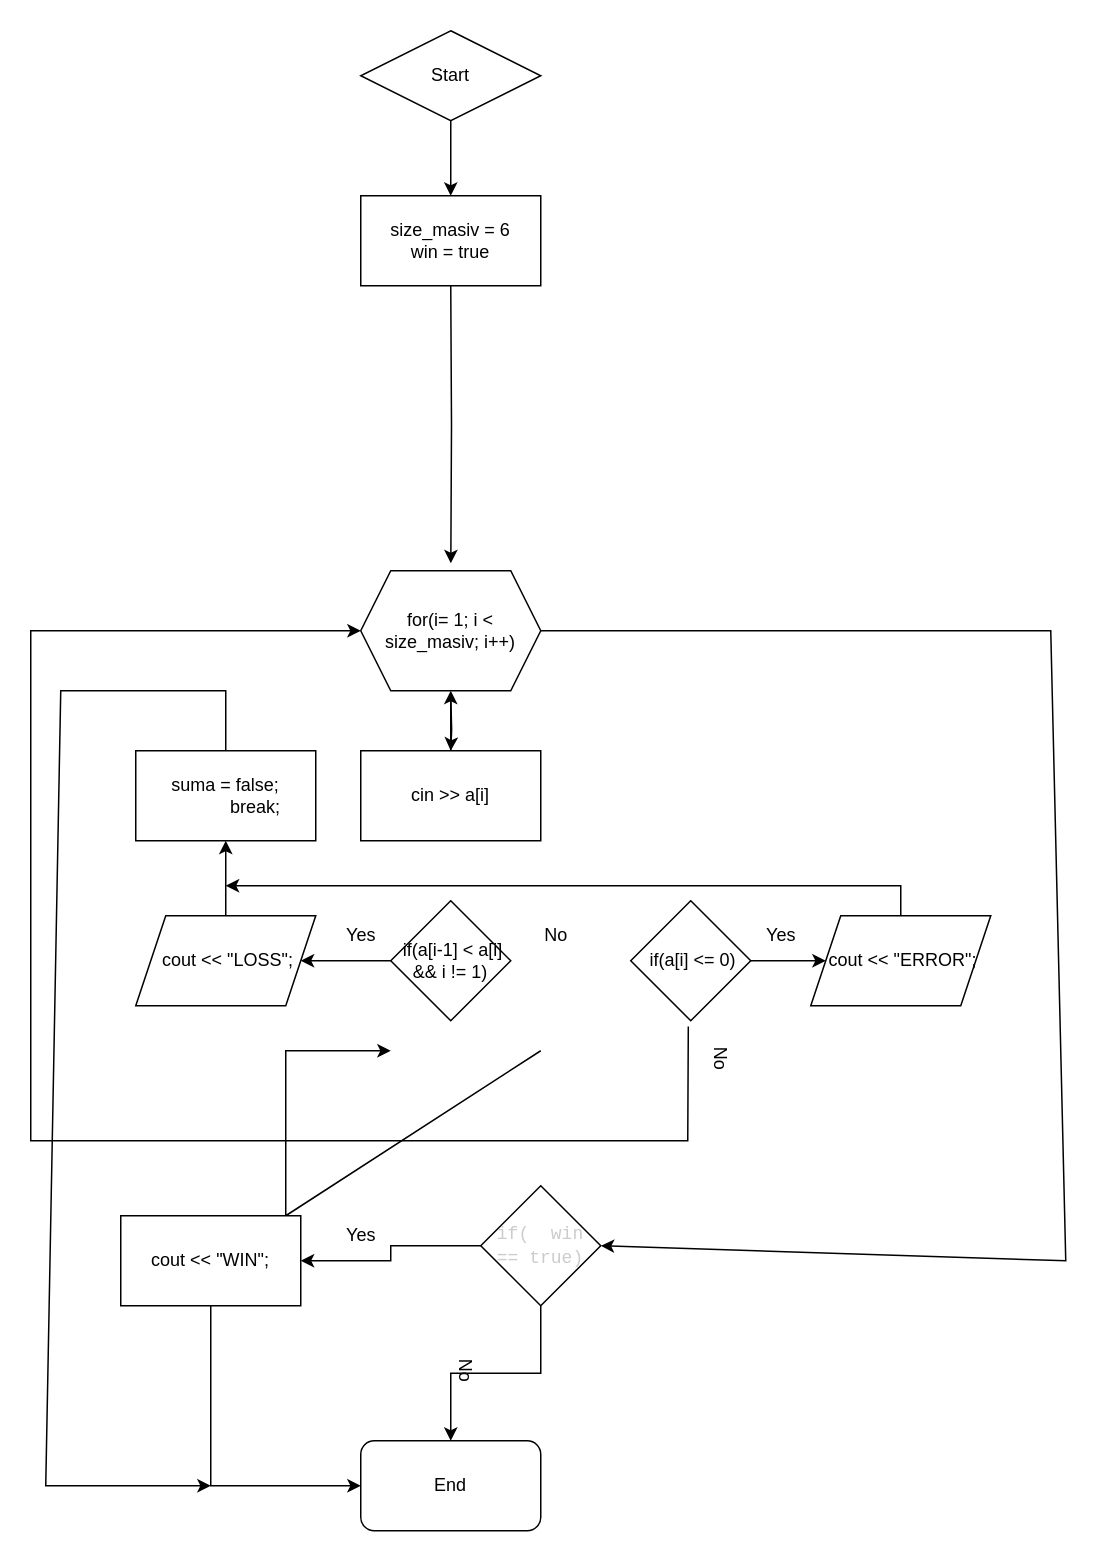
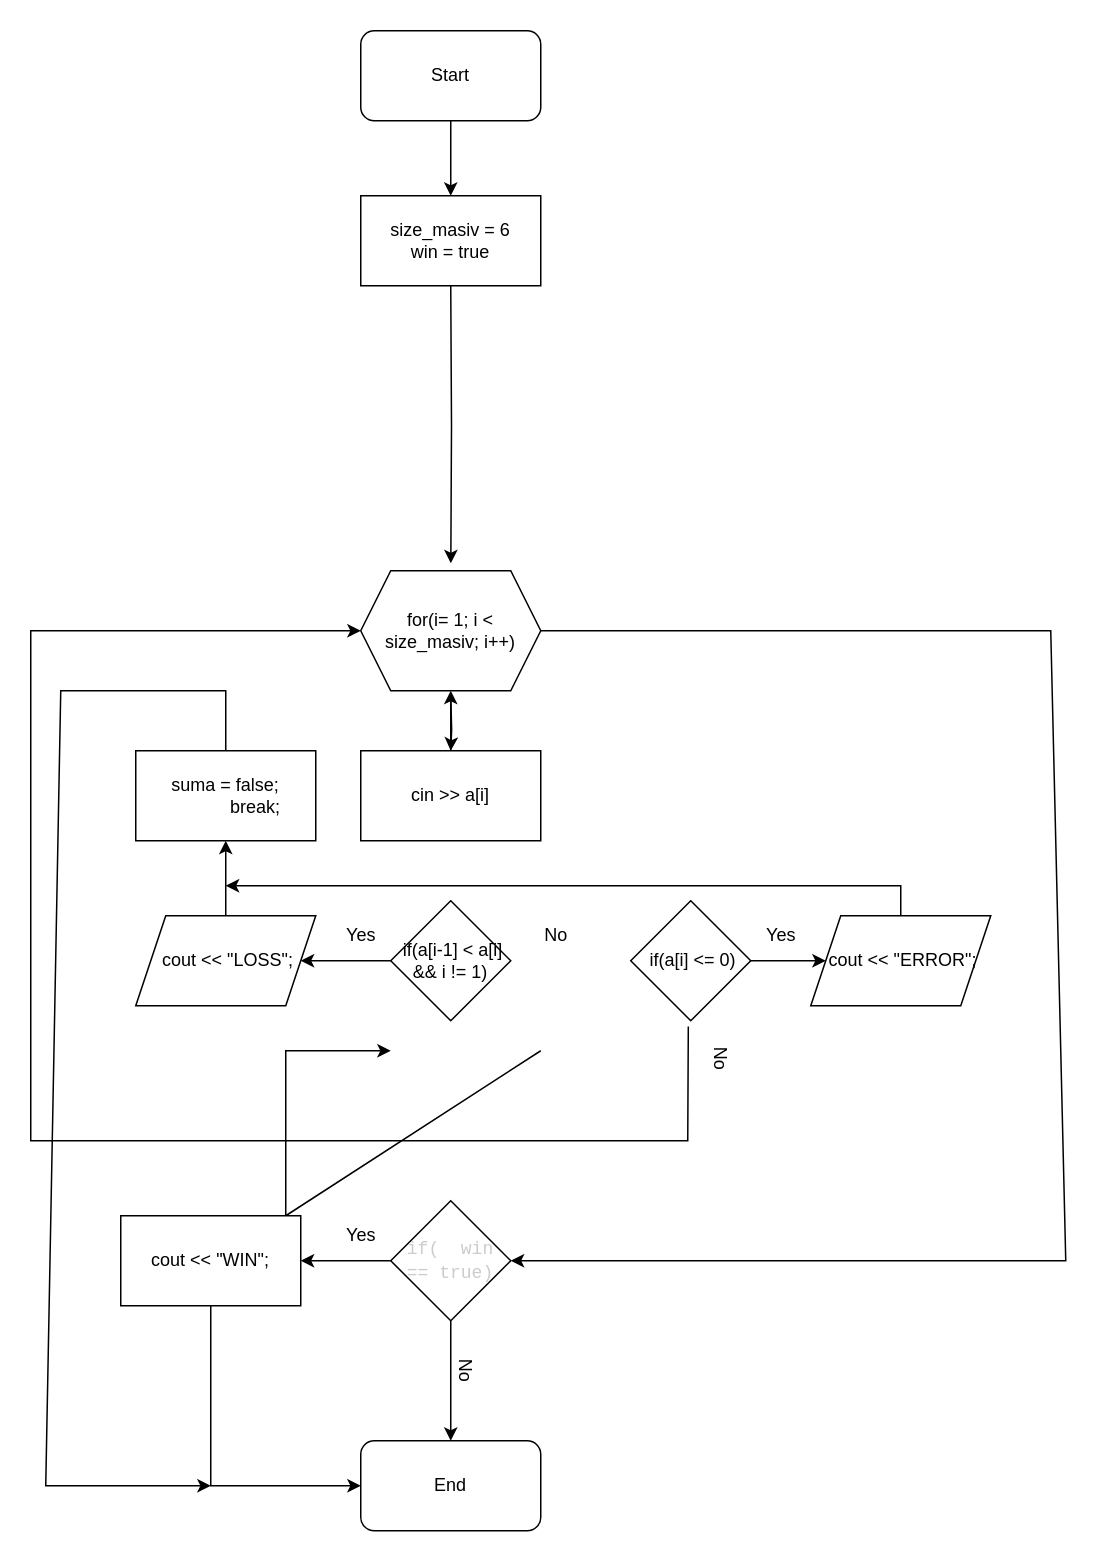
(451, 76) -> (451, 76)
(541, 1246) -> (451, 1261)
